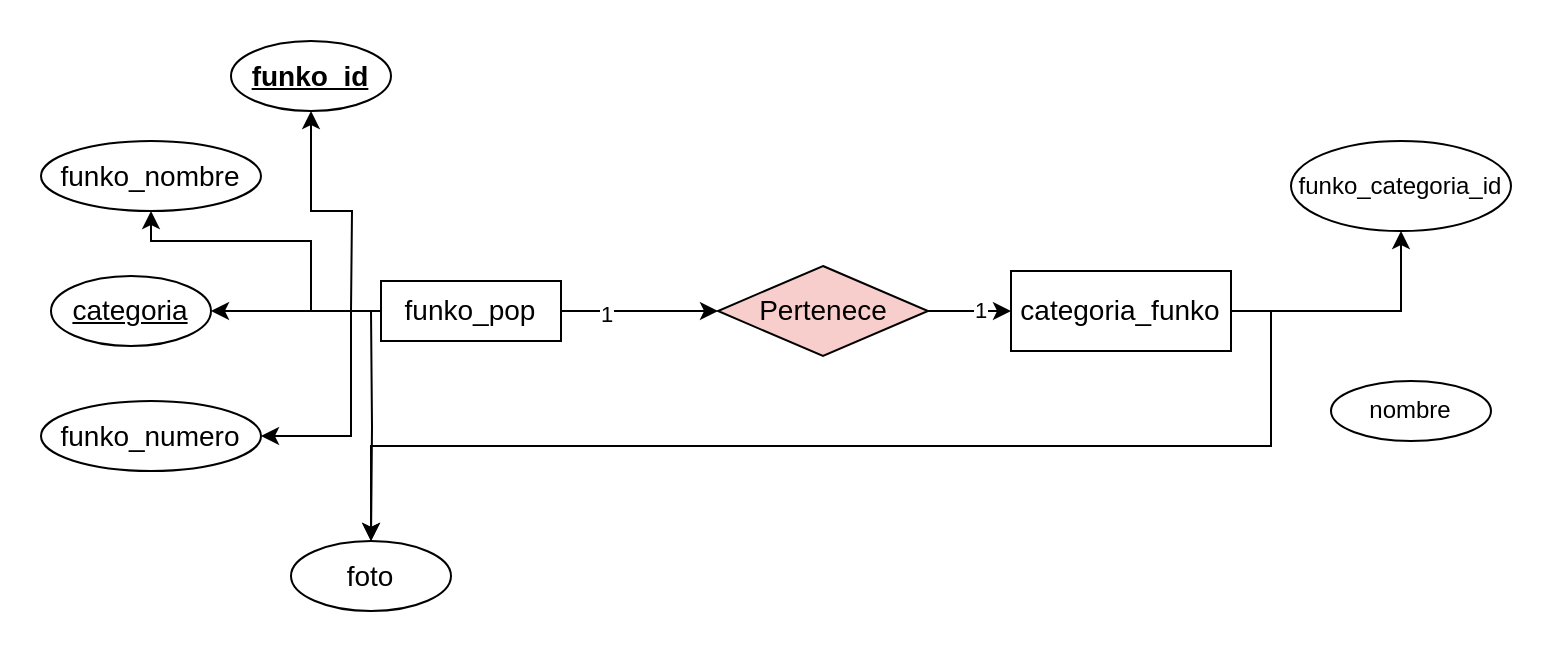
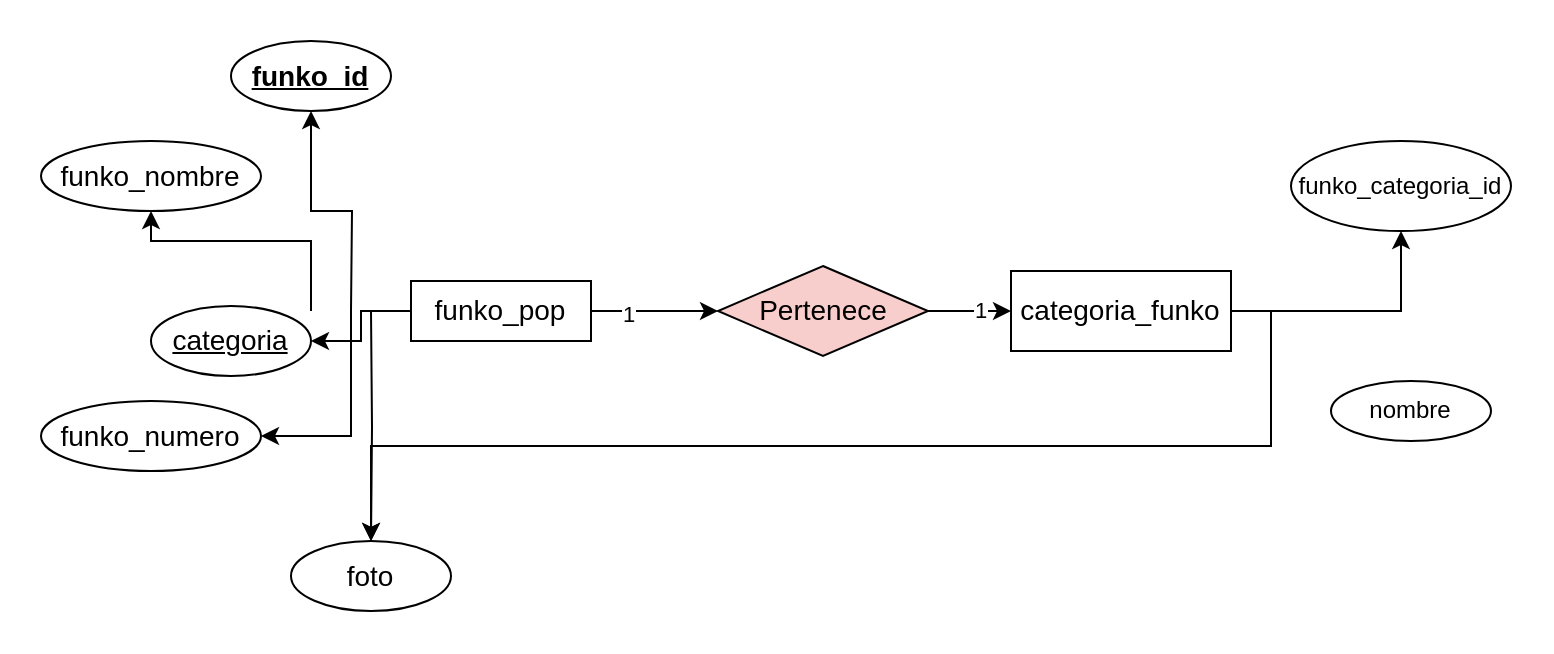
(131, 311) -> (231, 341)
(471, 311) -> (501, 311)
